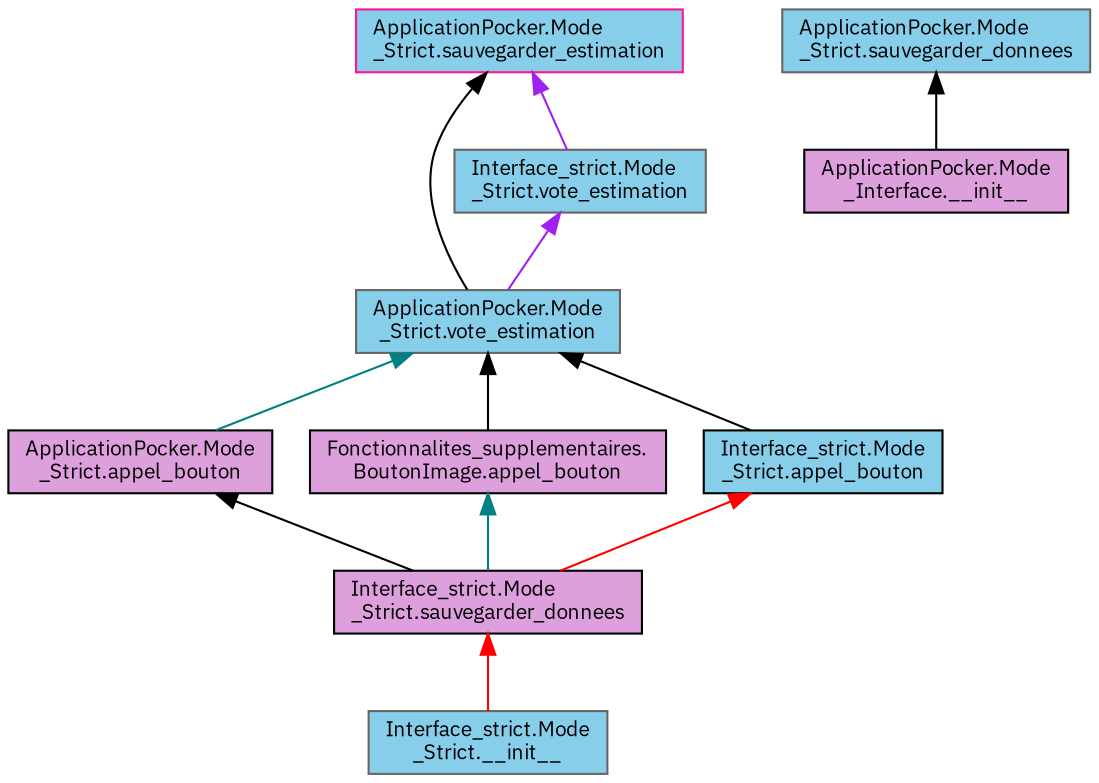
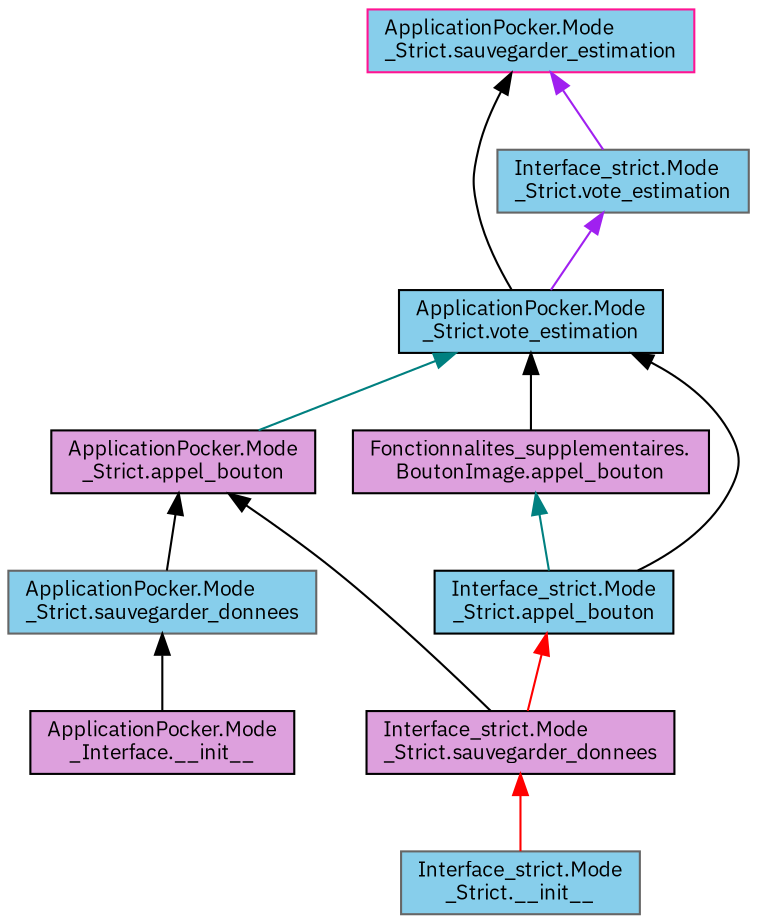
(488, 321) -> (531, 321)
none -> (171, 542)
(488, 543) -> (544, 542)
